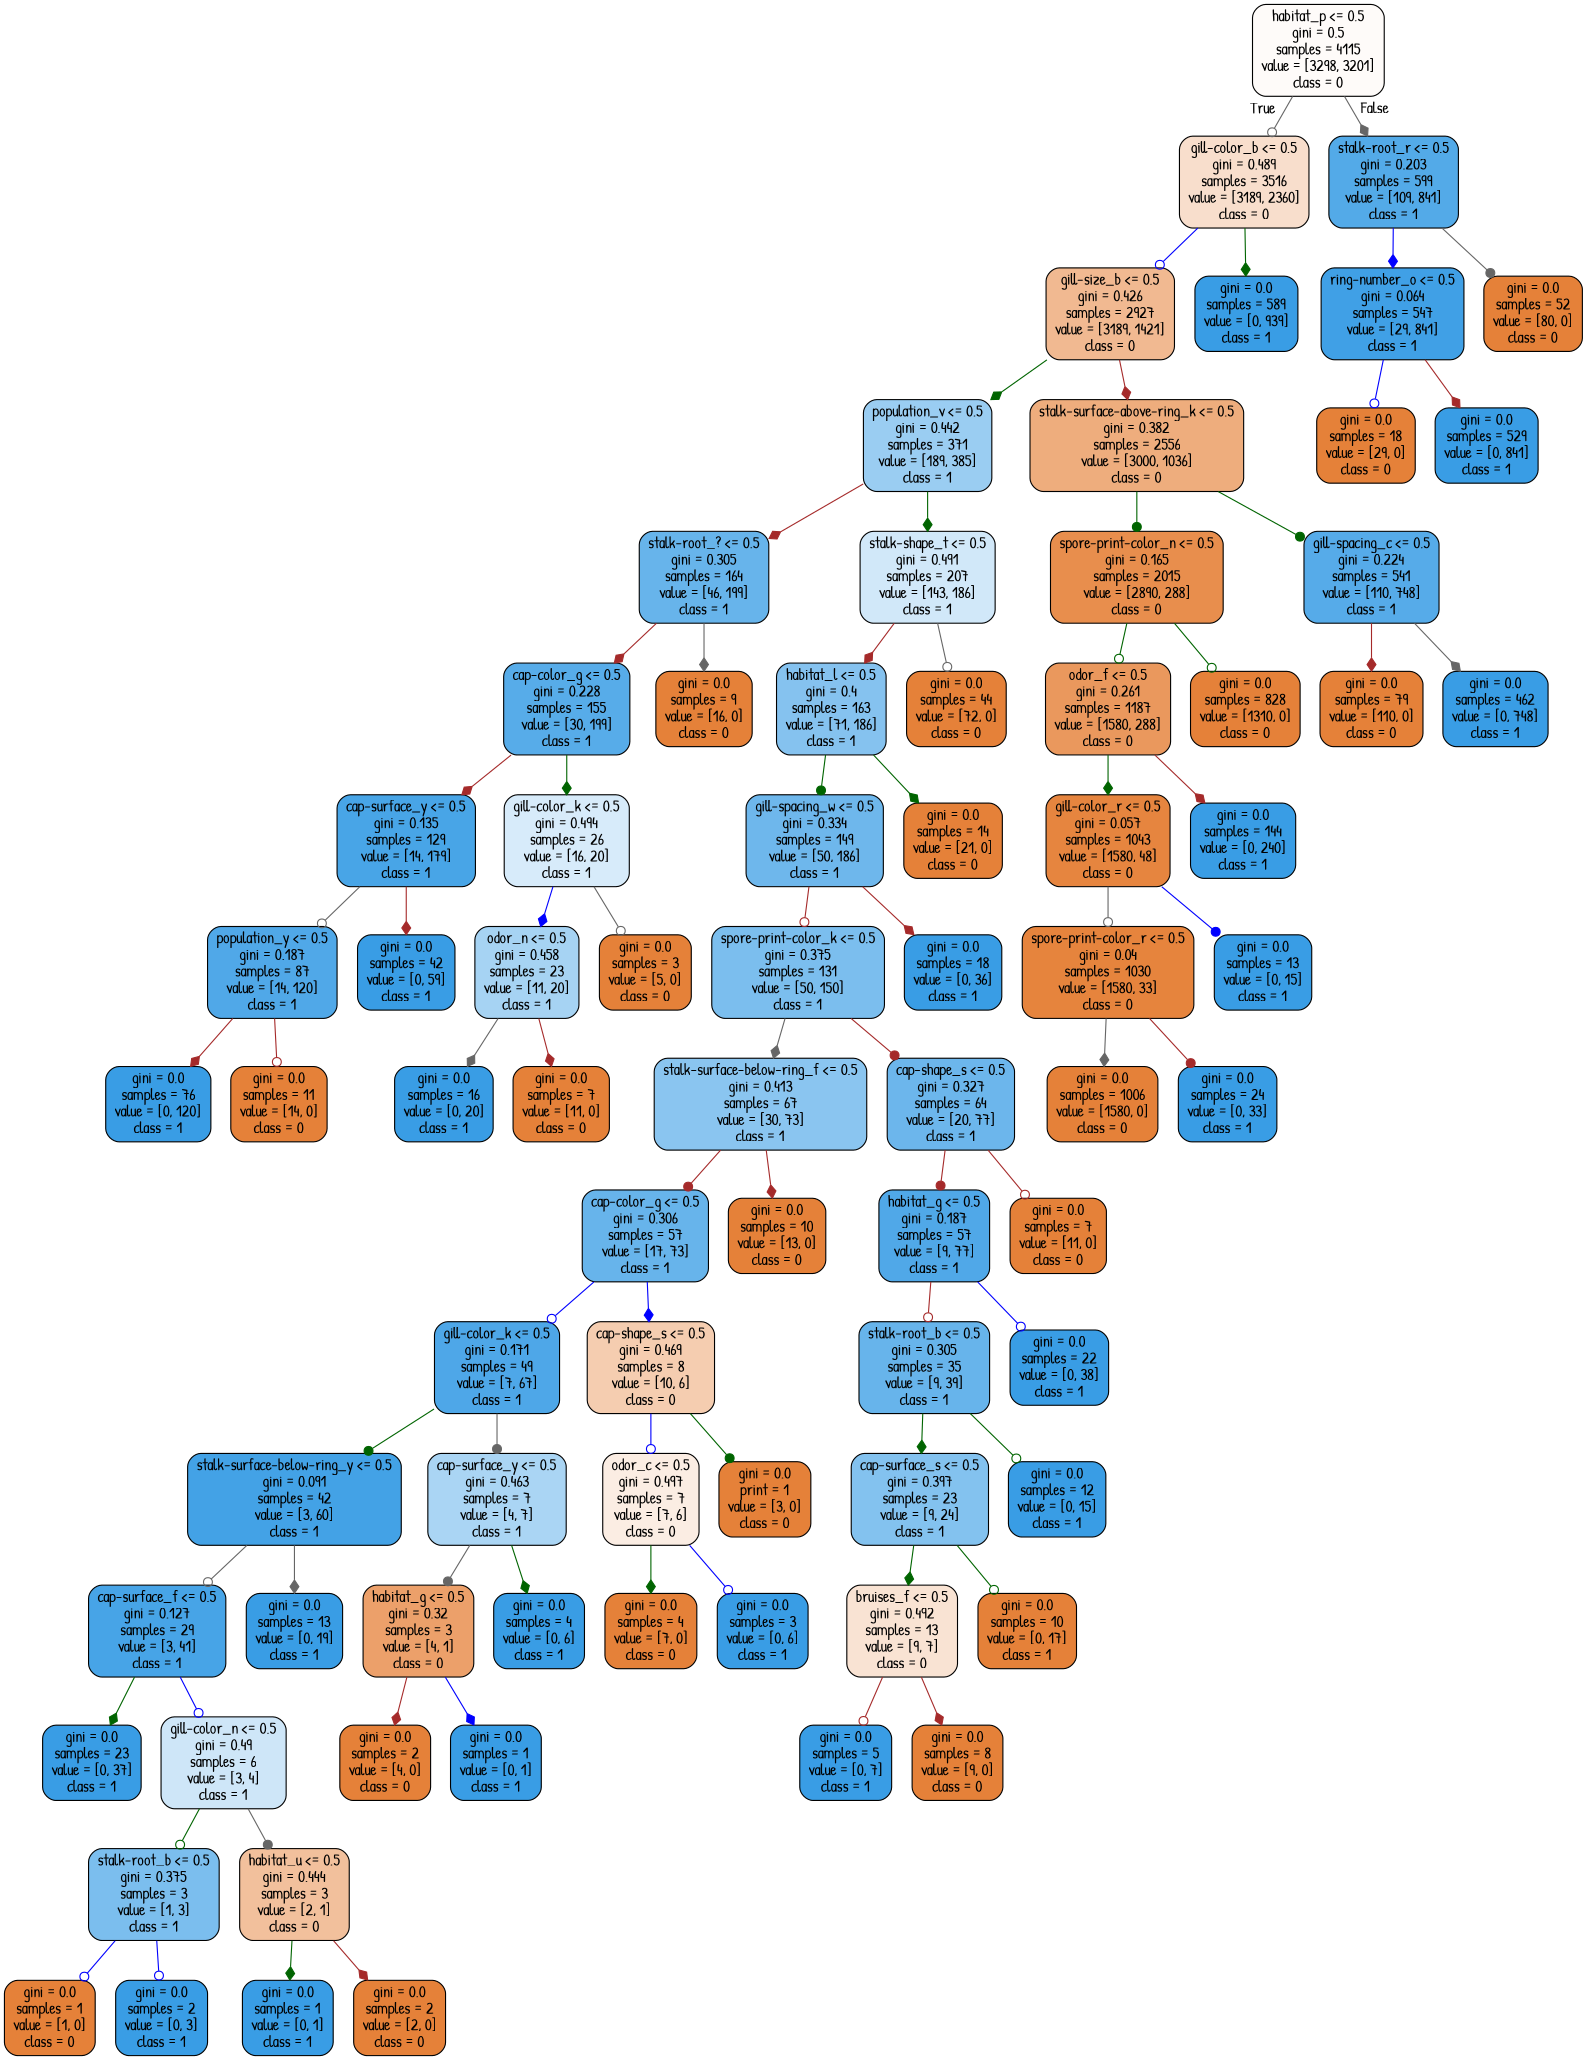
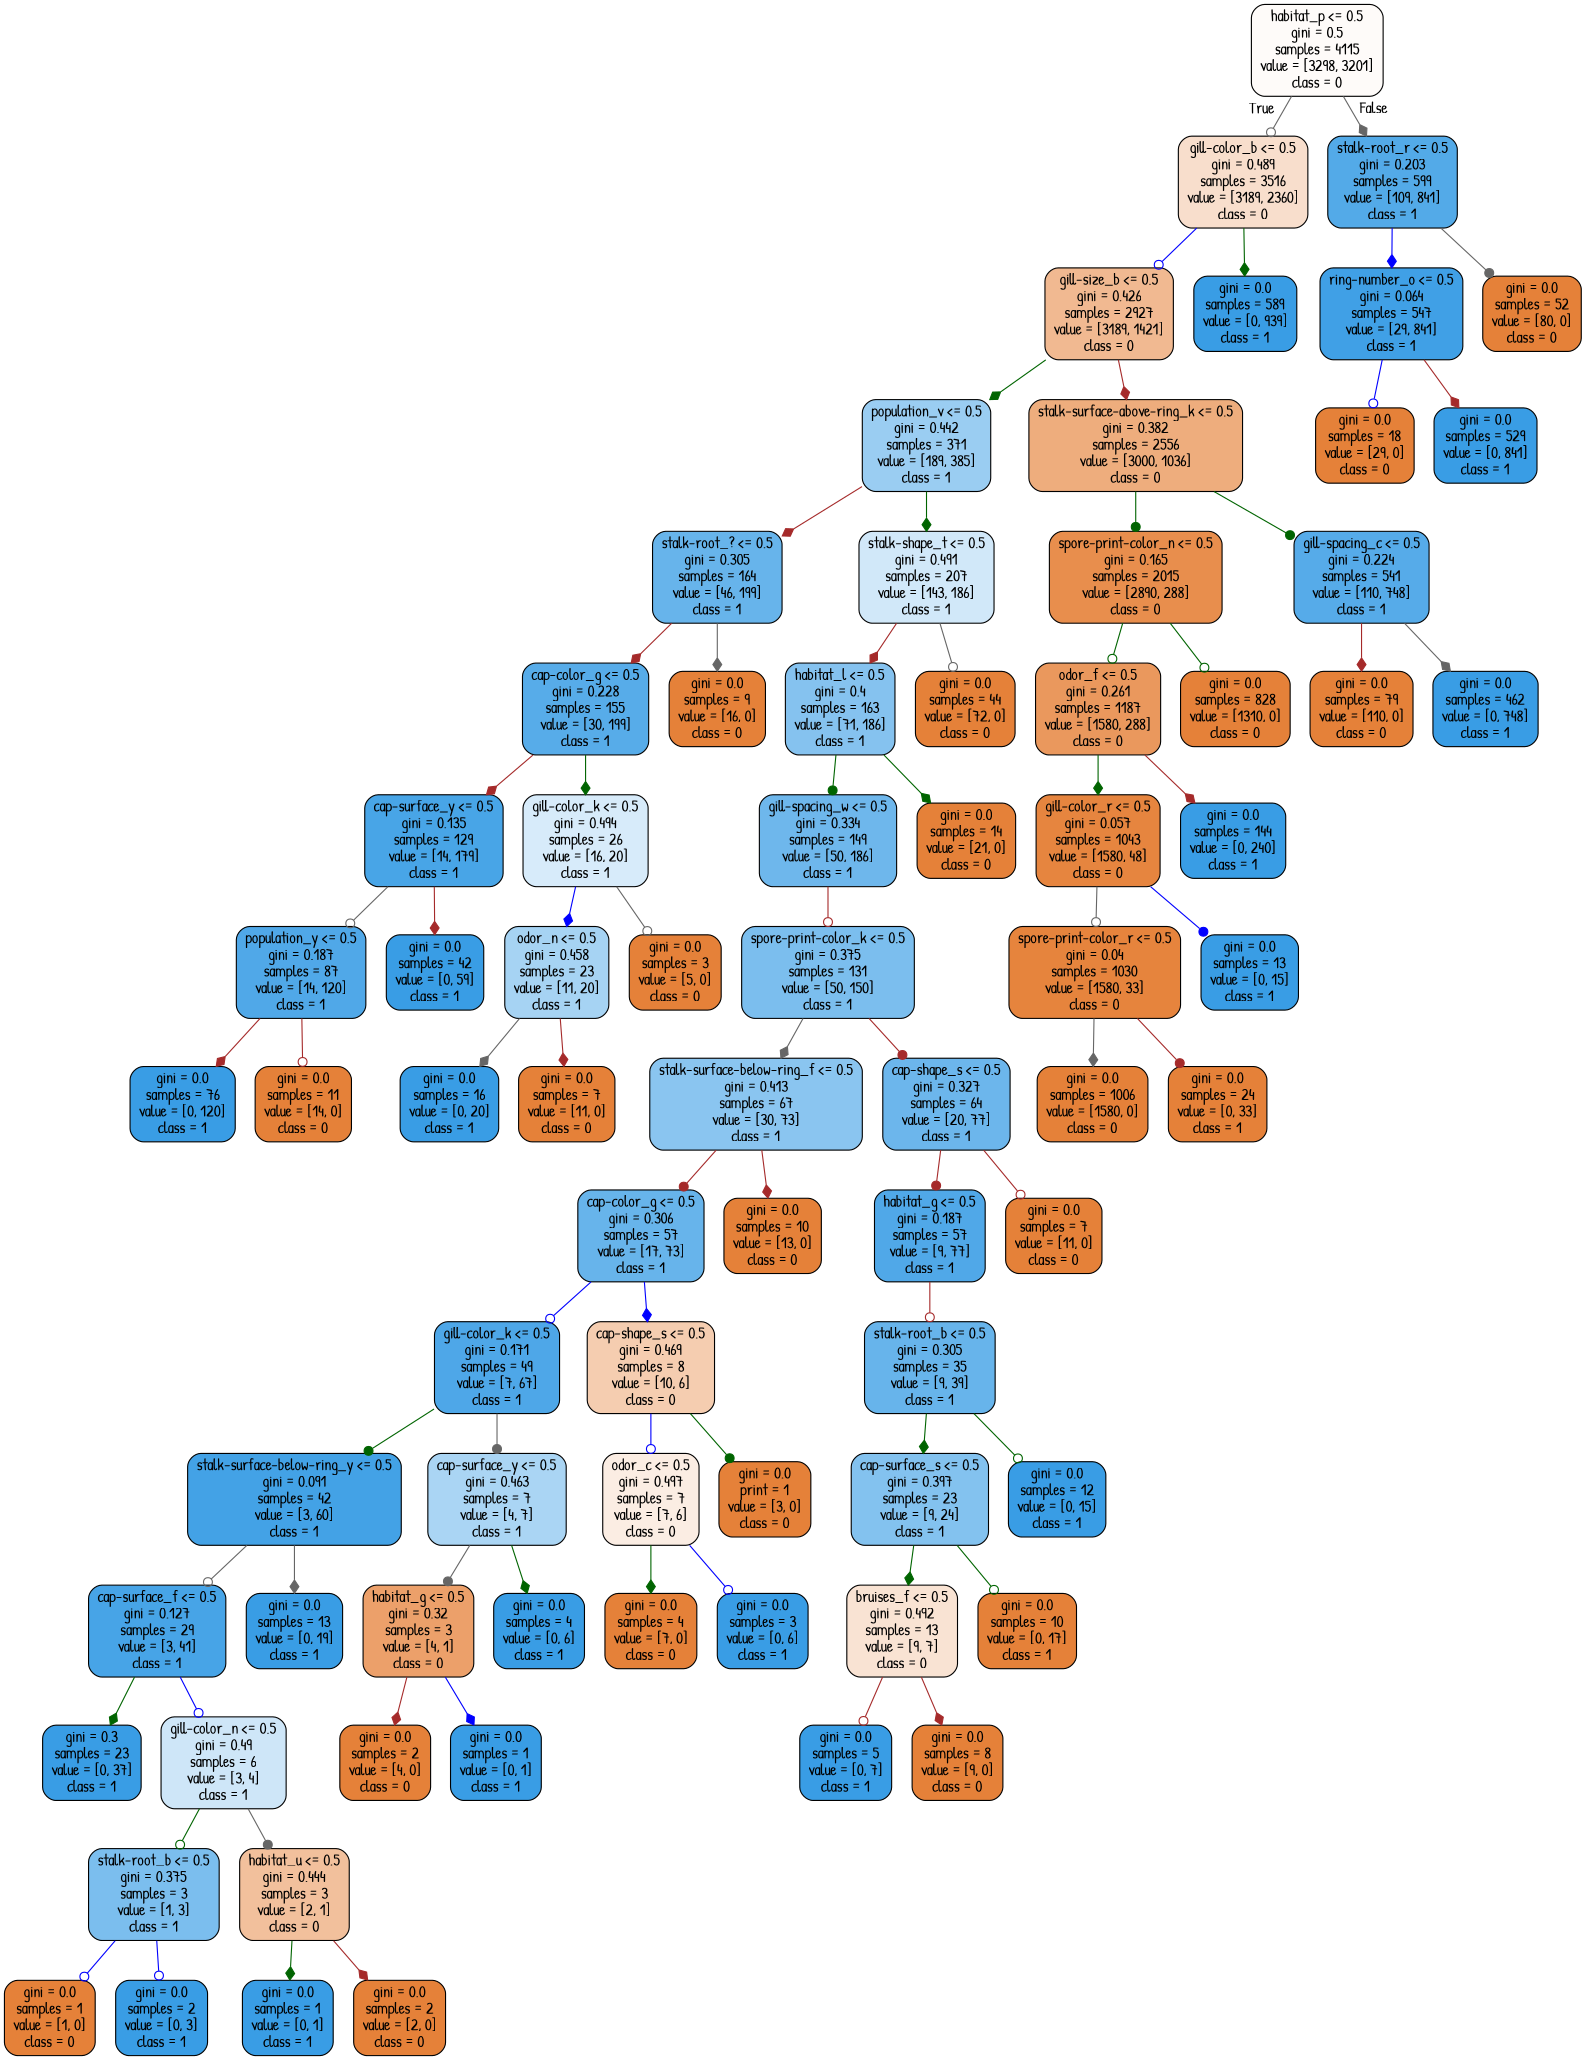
(953, 972) -> none
(1228, 1104) -> (1218, 1104)
(1059, 1368) -> none
(92, 1763) -> (92, 1763)
